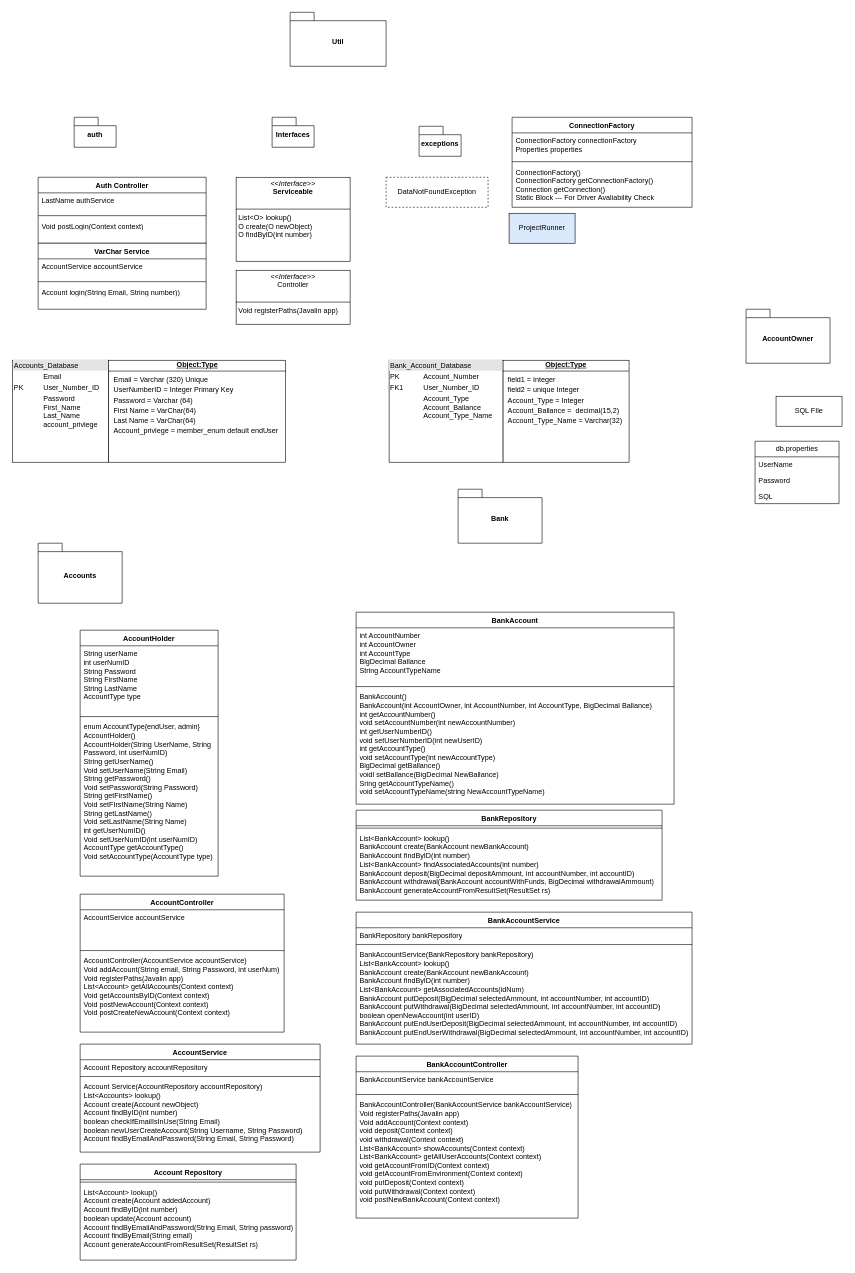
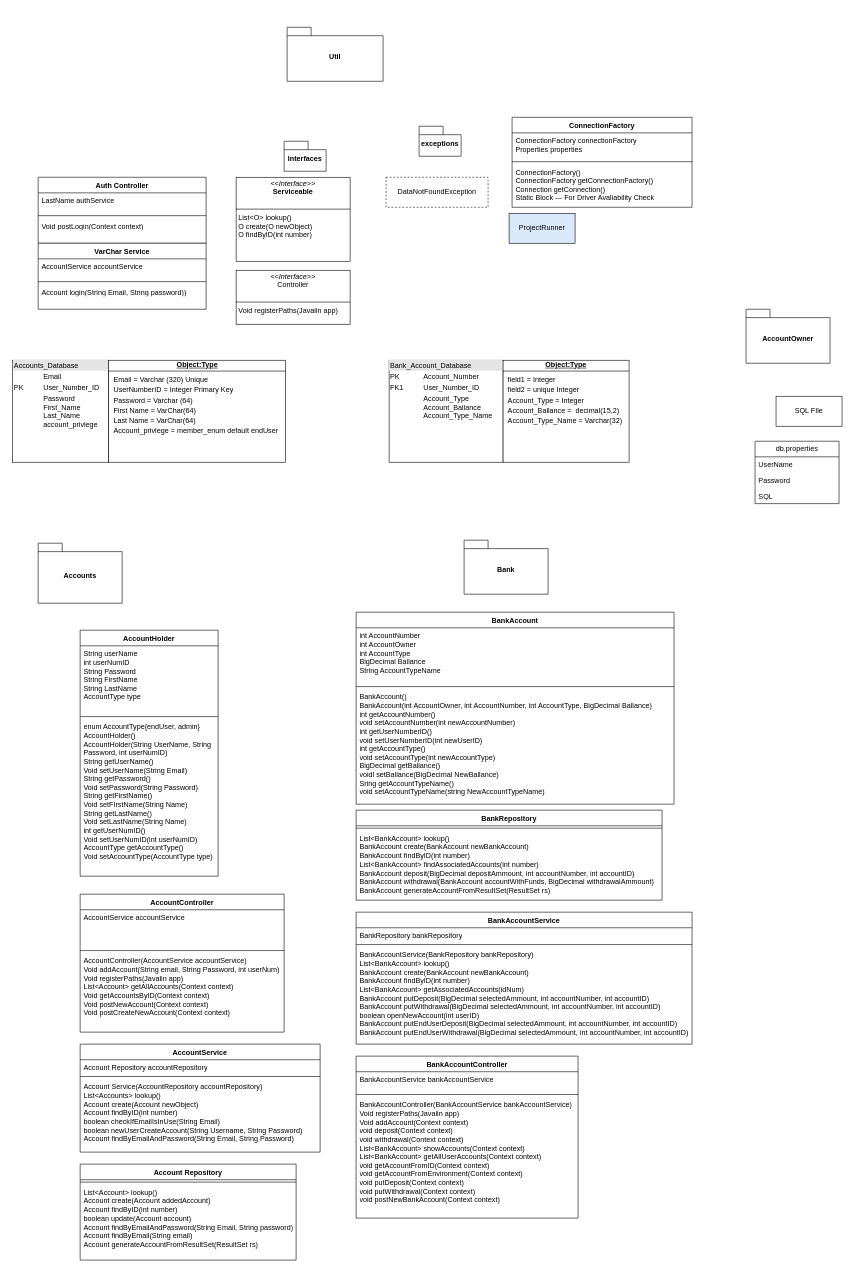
(338, 39) -> (335, 54)
(95, 132) -> none
(293, 132) -> (305, 156)
(118, 293) -> (122, 293)
(500, 516) -> (506, 567)
